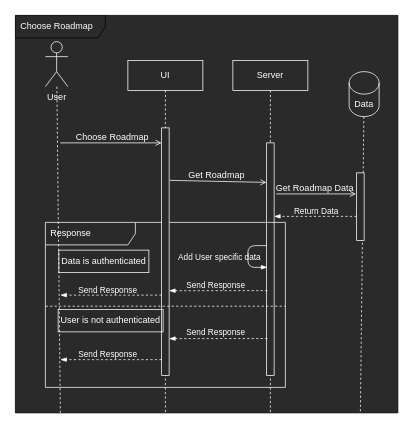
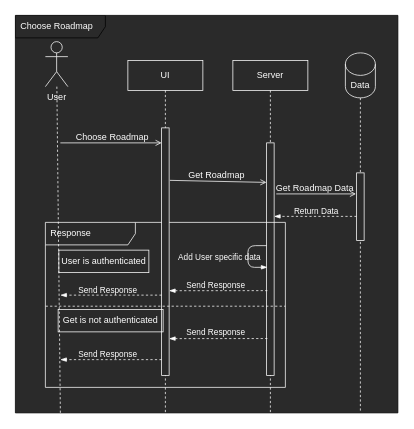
(364, 94) -> (360, 75)
(104, 261) -> (104, 261)
(111, 321) -> (111, 321)
